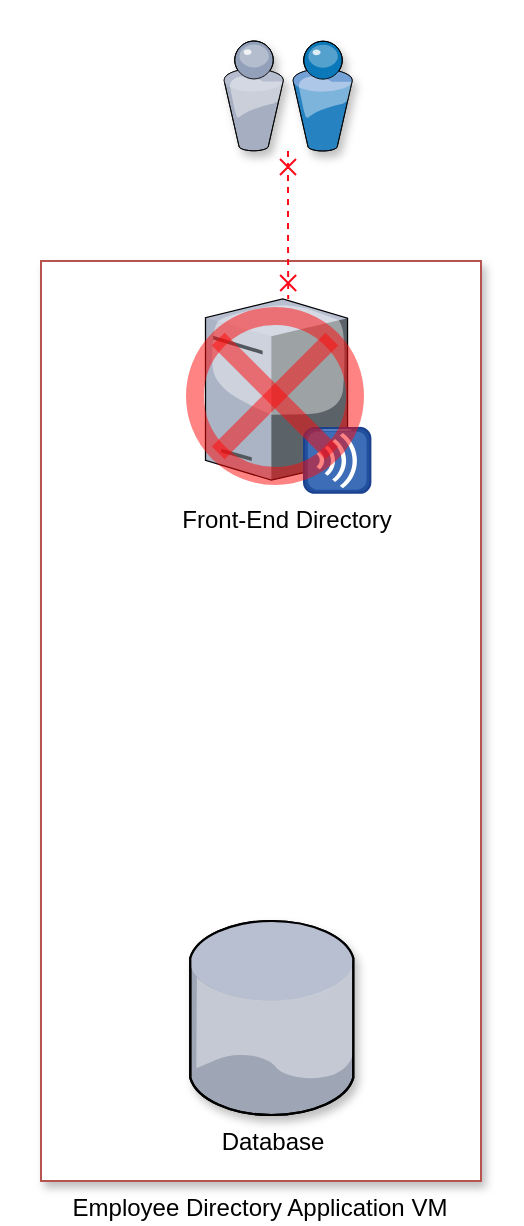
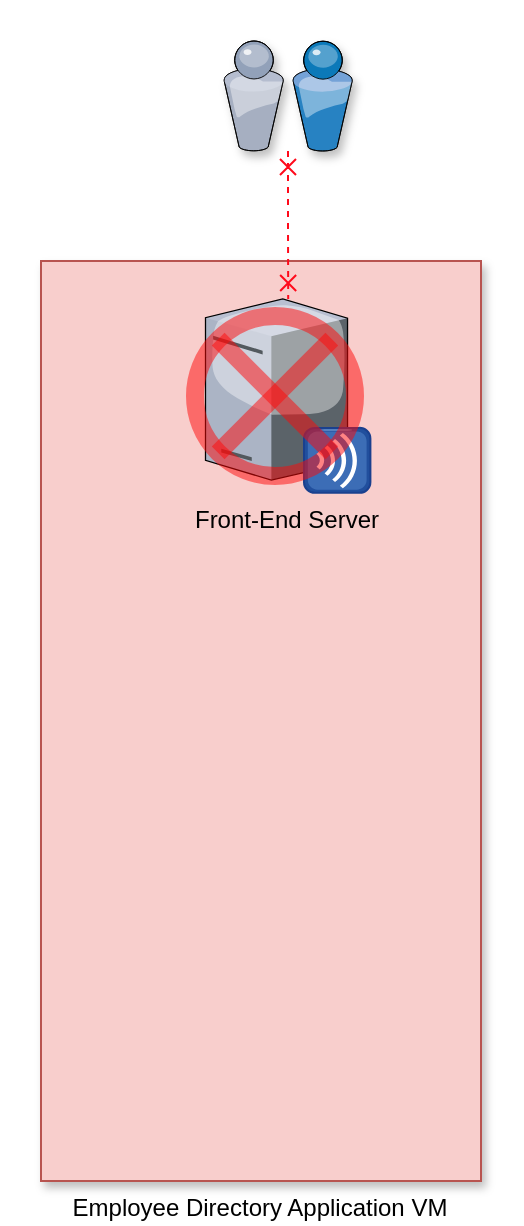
(288, 521) -> (288, 521)
(261, 721) -> (261, 721)
(273, 1018) -> none
